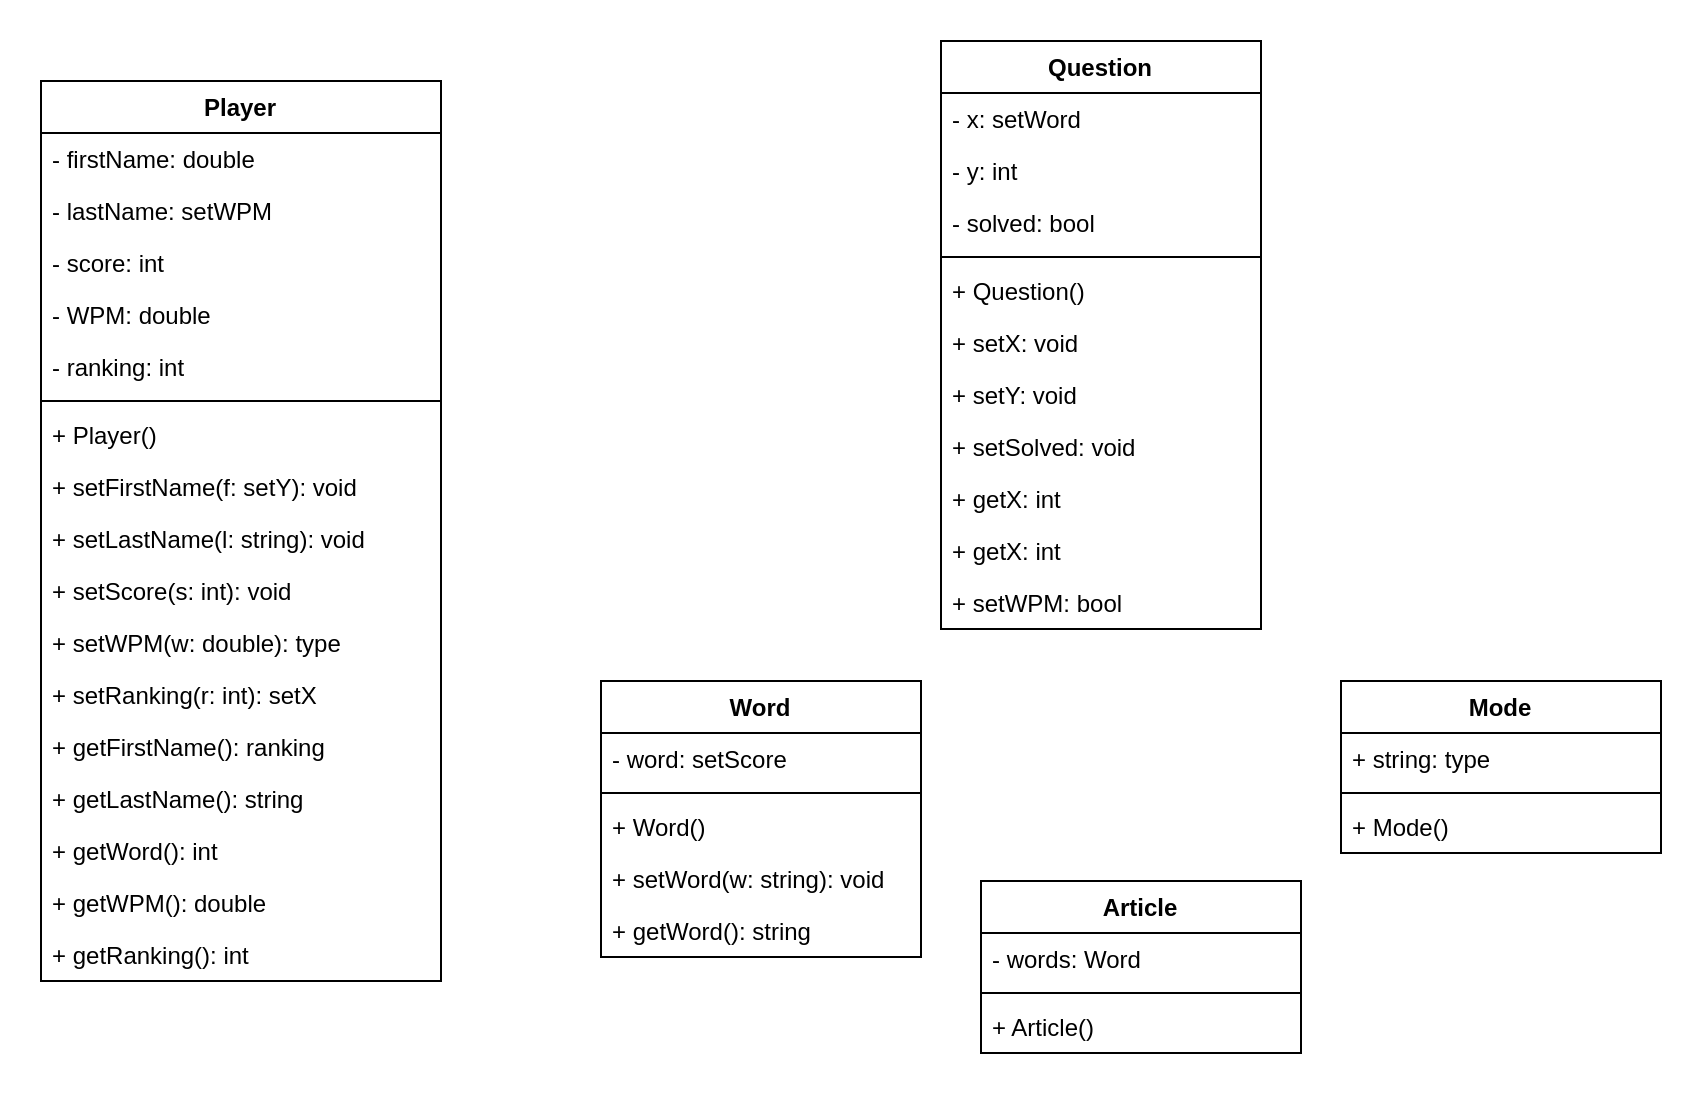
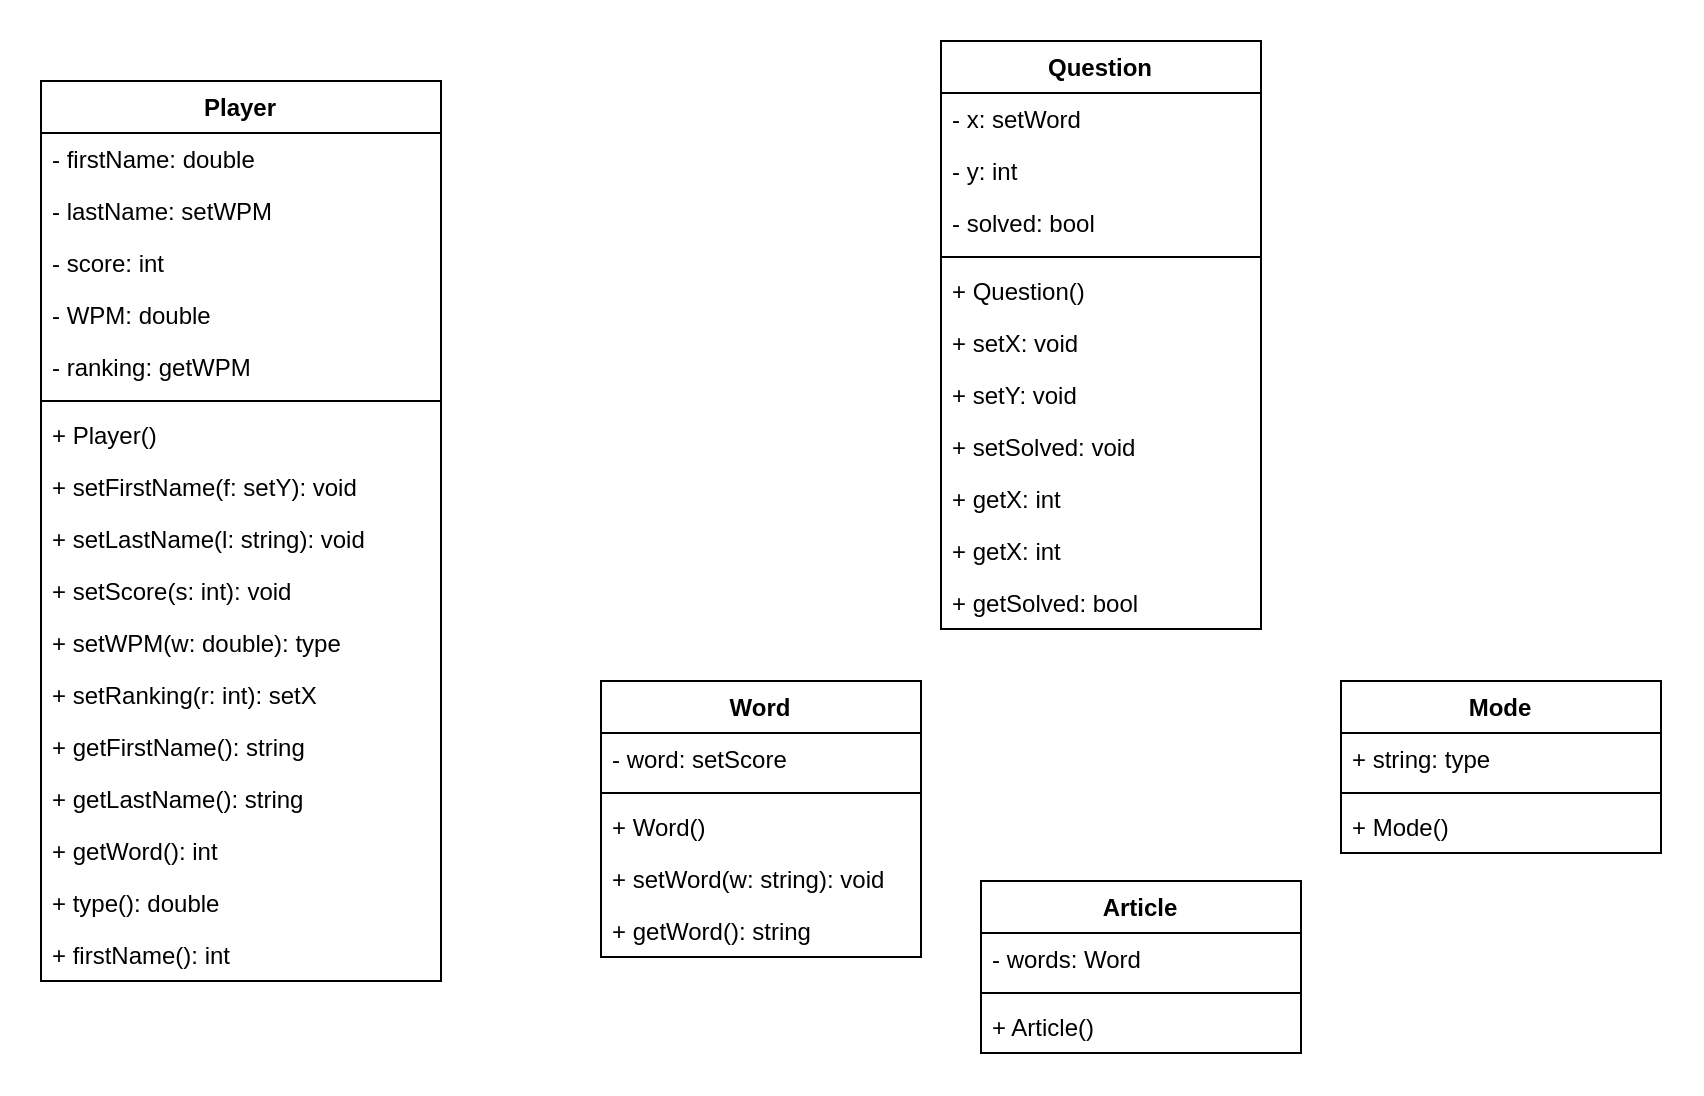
(130, 368) -> (154, 368)
(1034, 604) -> (1051, 604)
(204, 748) -> (198, 748)
(160, 904) -> (147, 904)
(164, 956) -> (157, 956)
